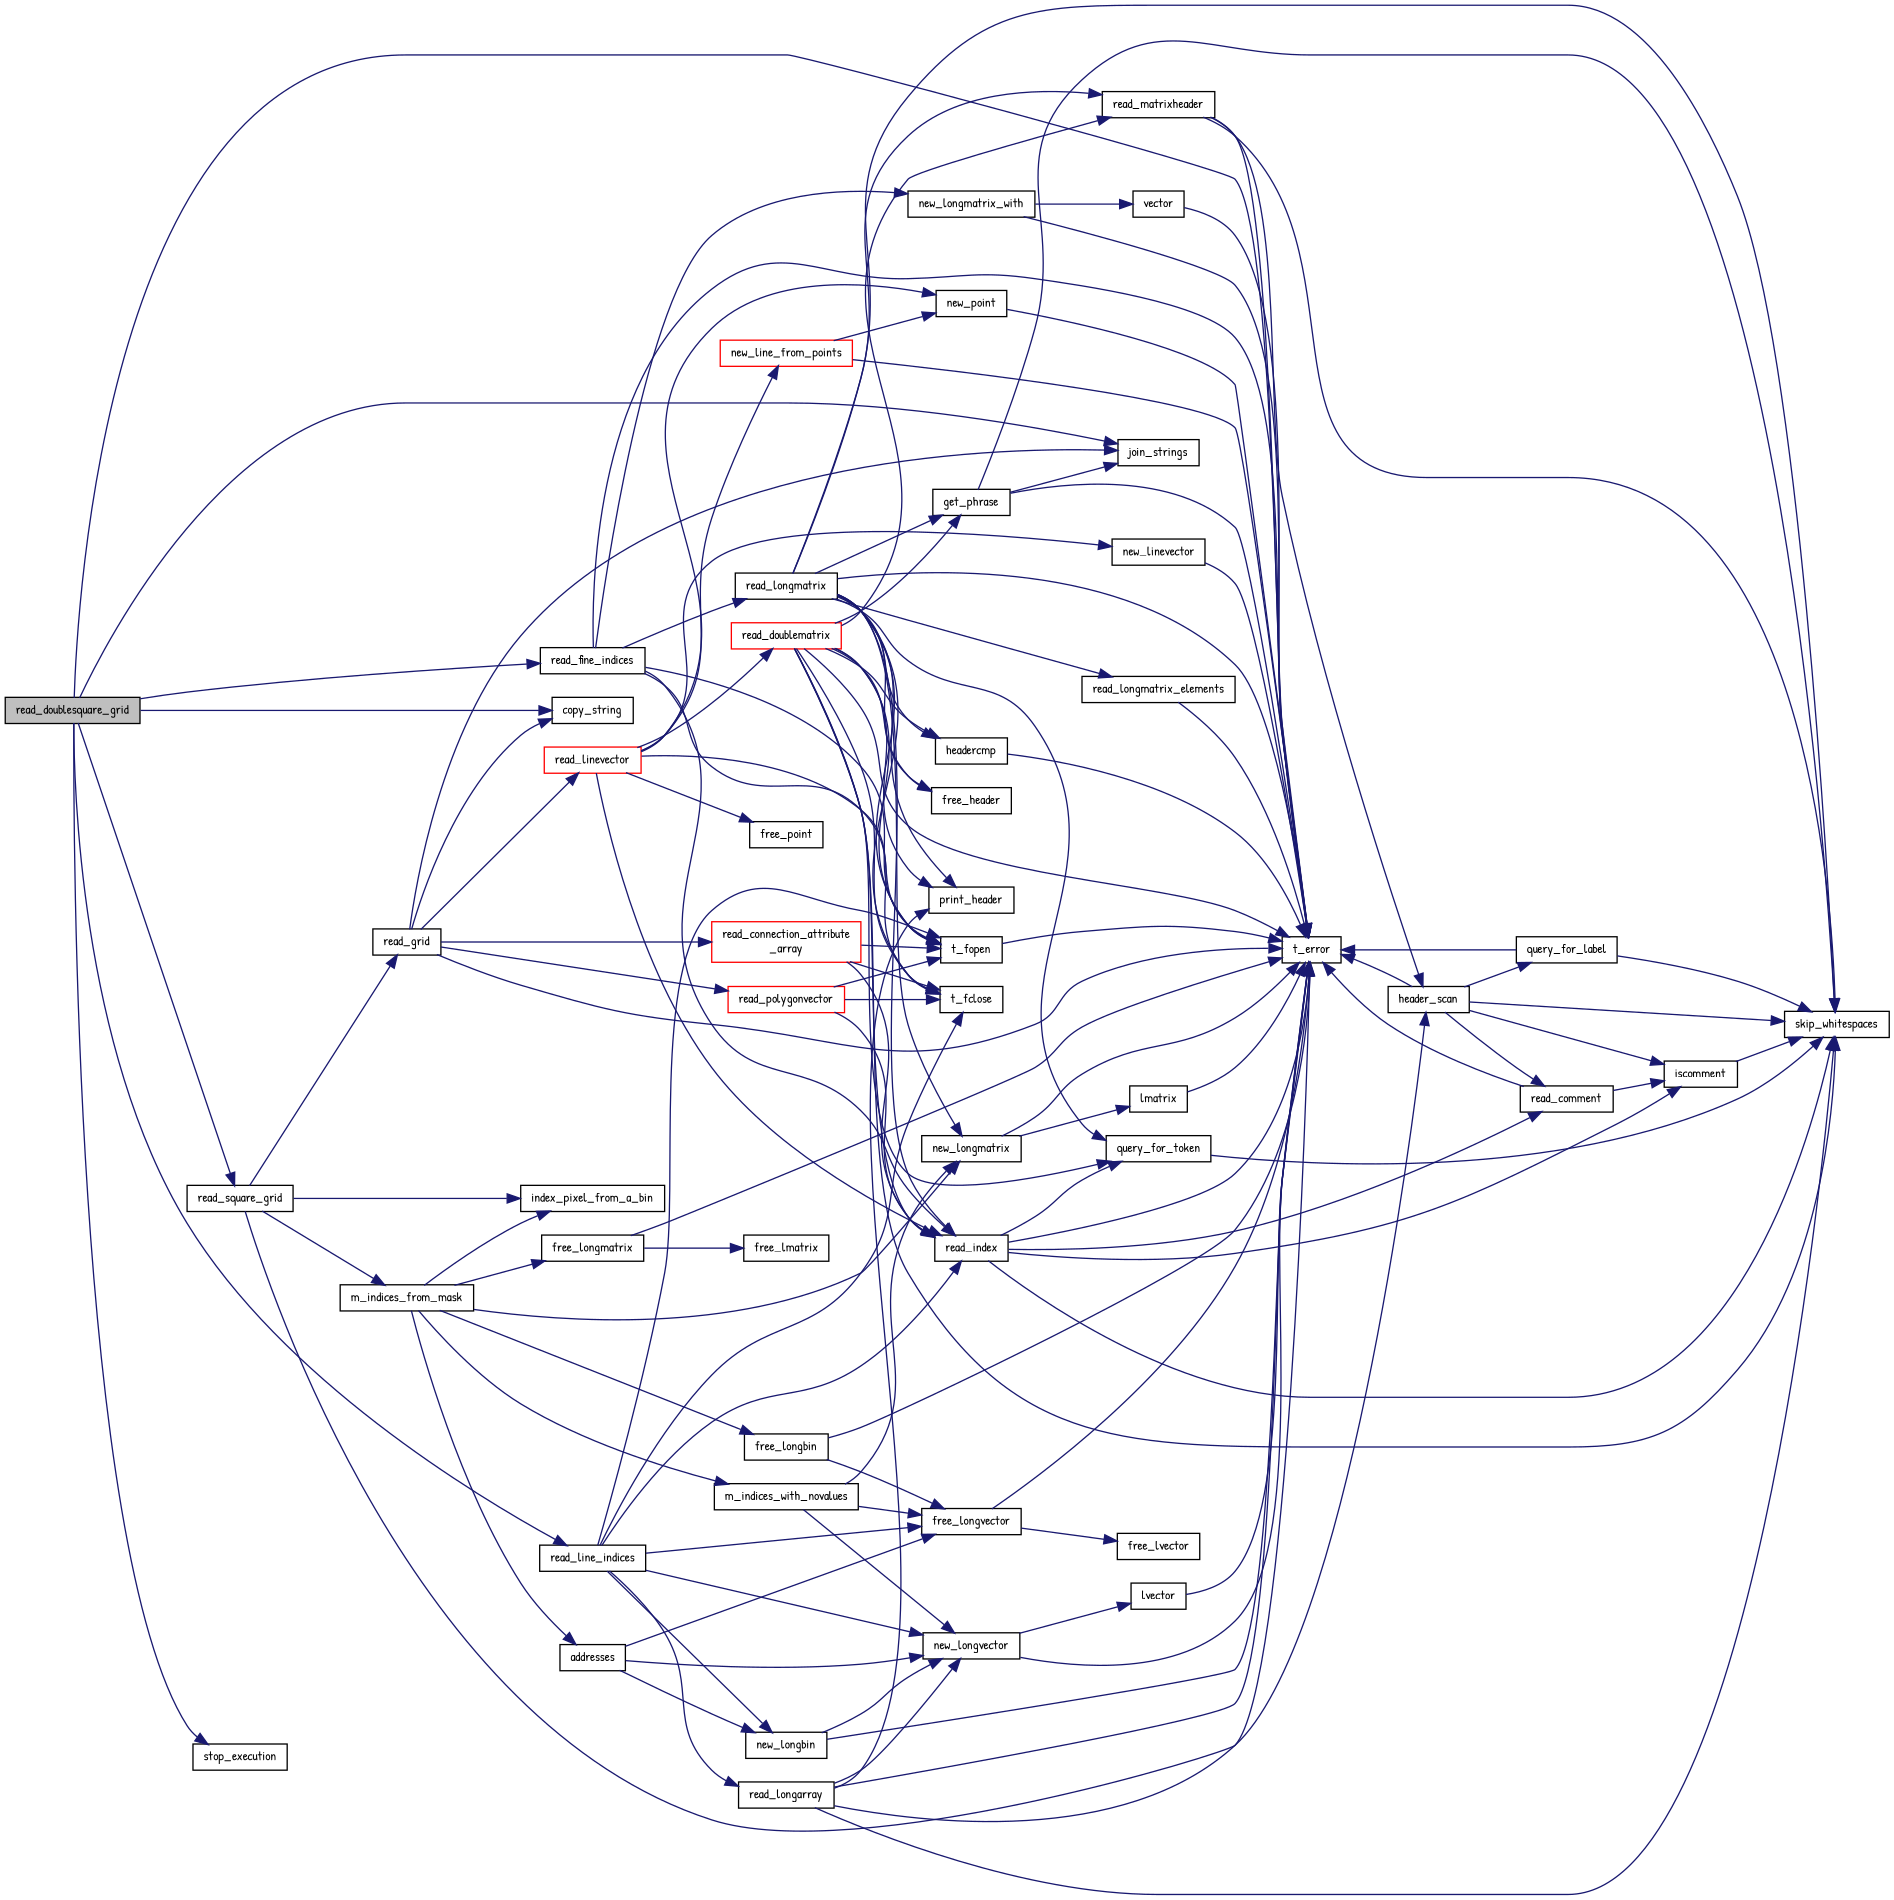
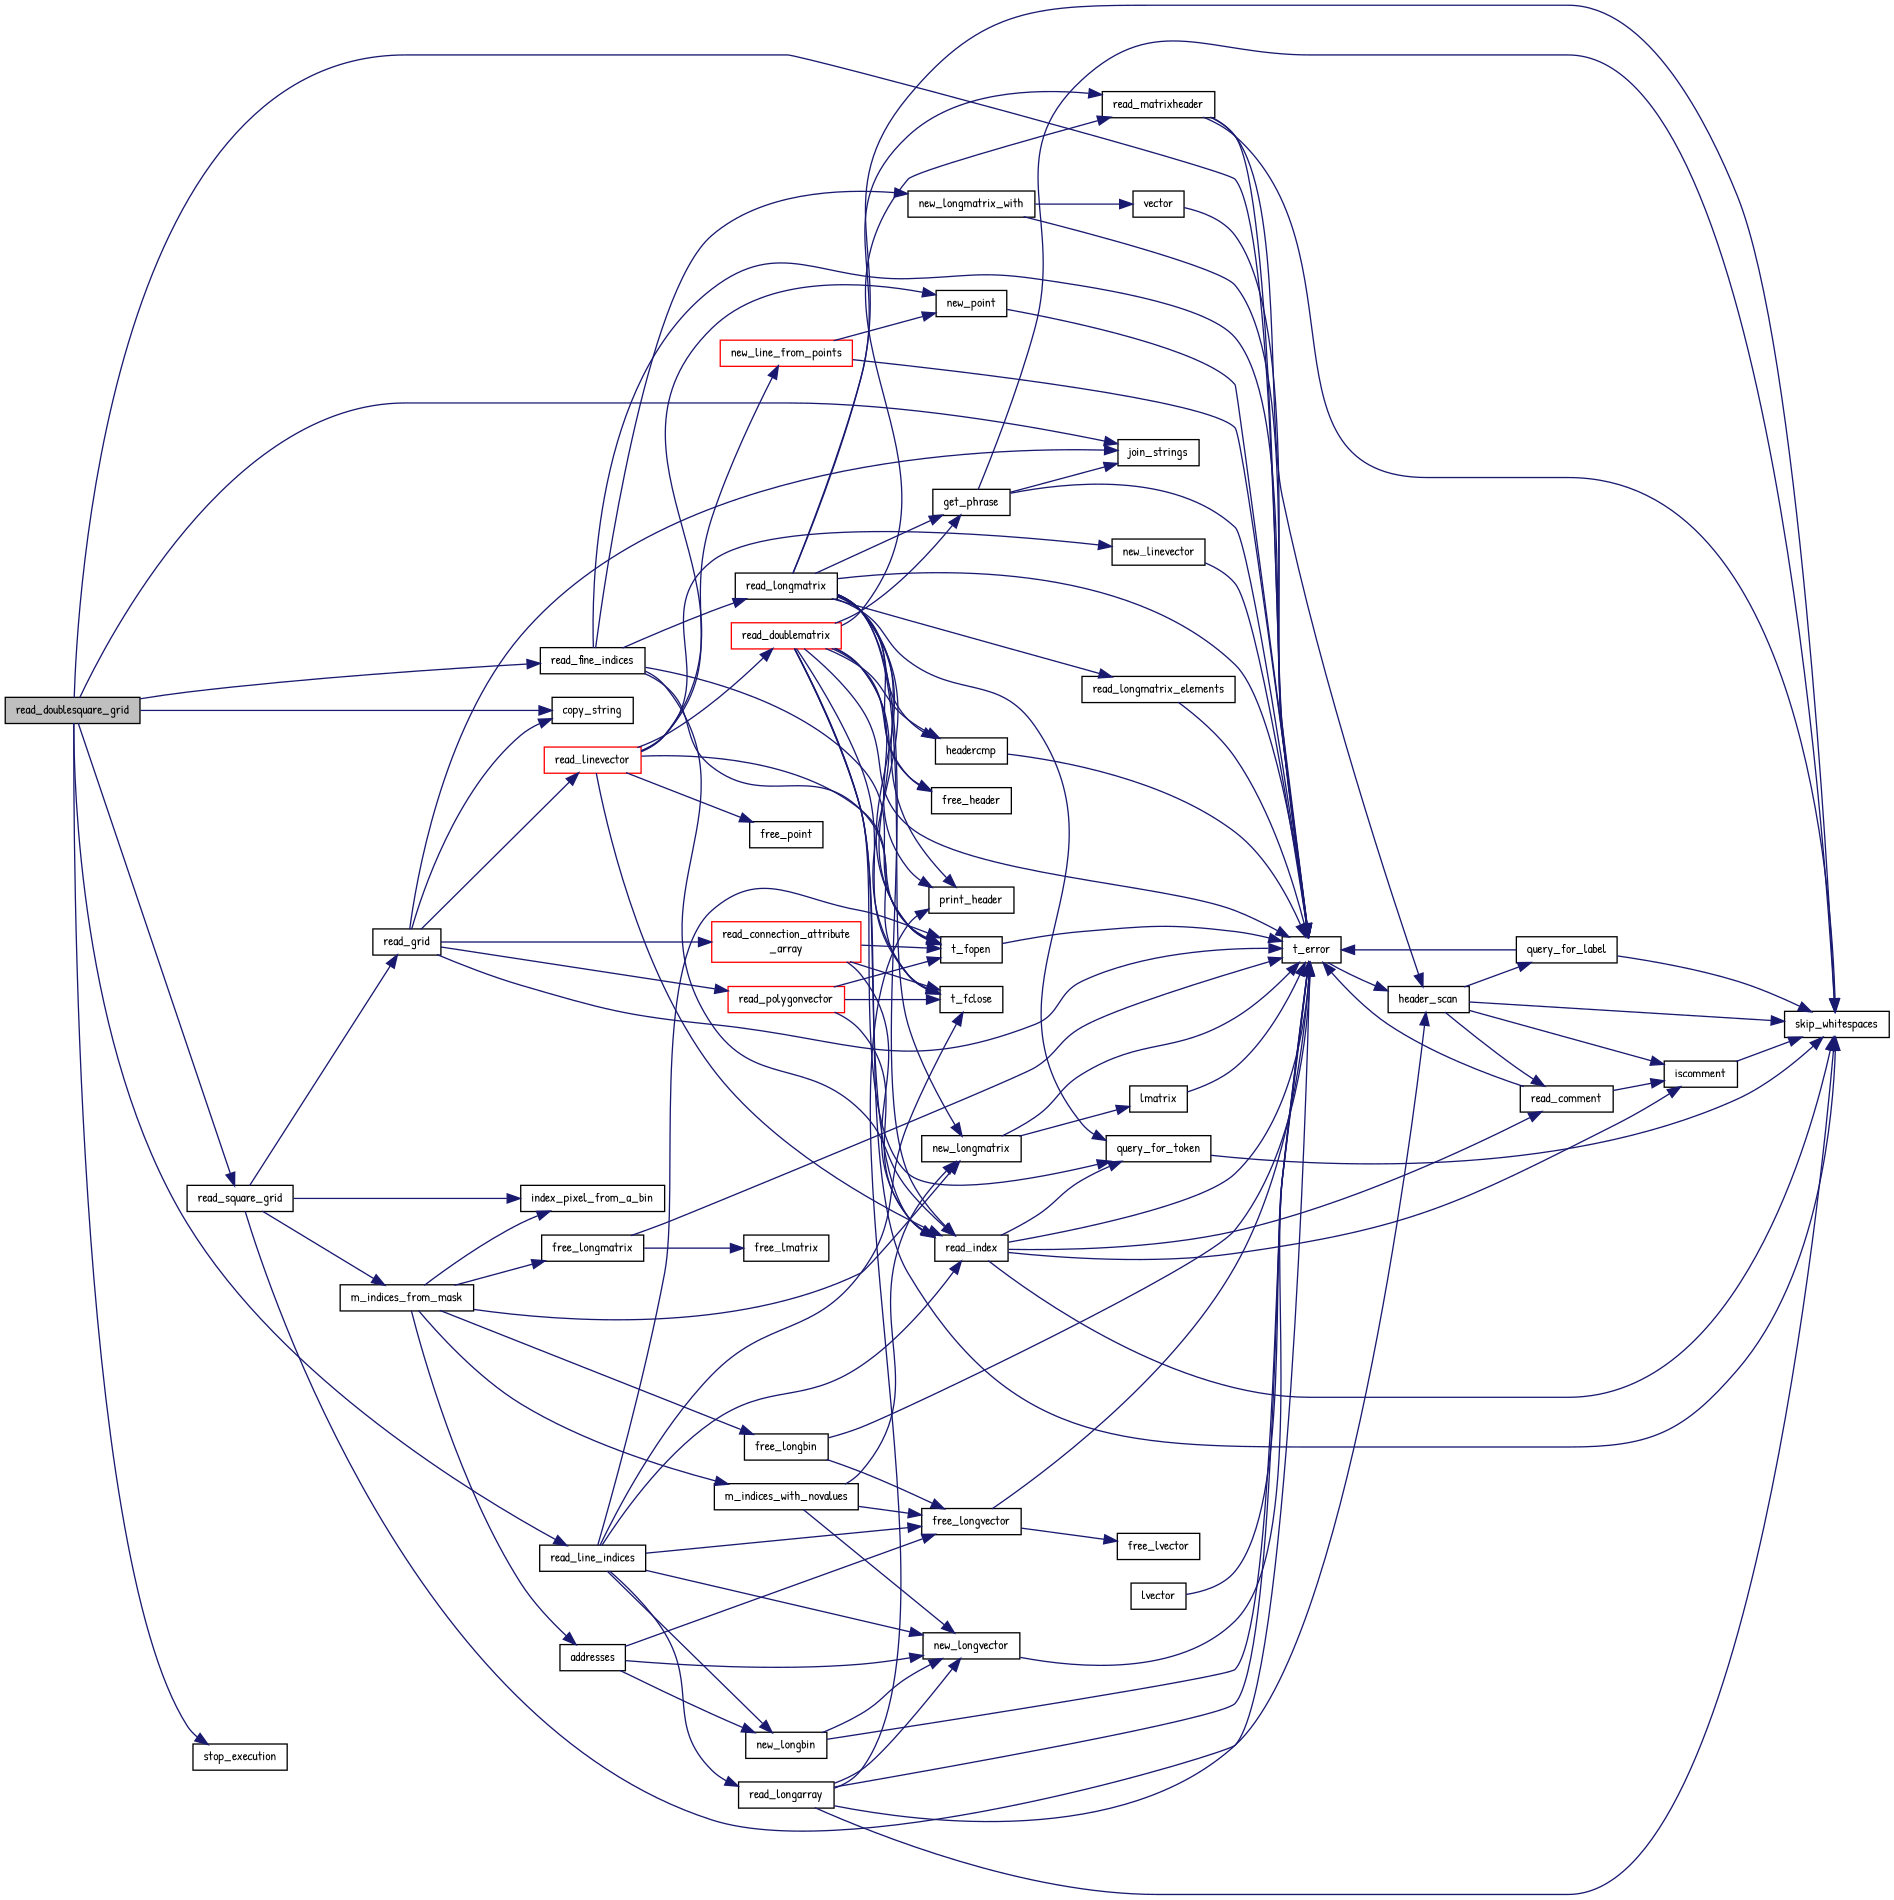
(1384, 972) -> (1351, 975)
(1069, 1620) -> none
